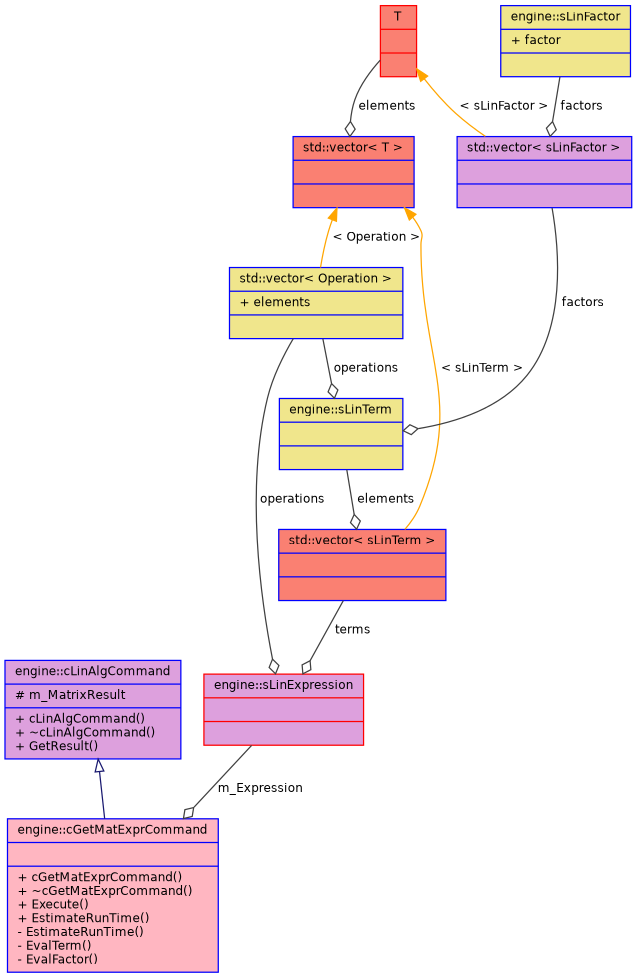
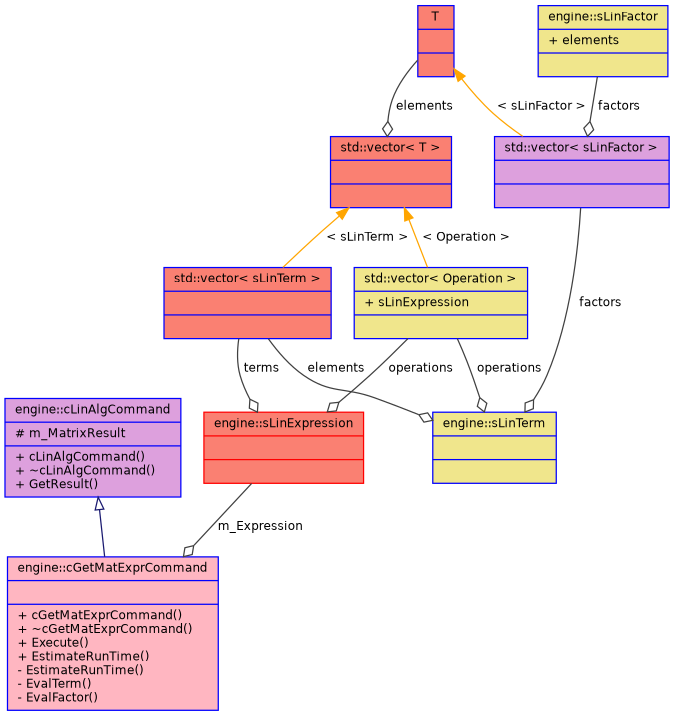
(398, 41) -> (436, 41)
(536, 41) -> (584, 41)
(276, 302) -> (417, 302)
(350, 492) -> (336, 389)
(284, 710) -> (284, 448)
